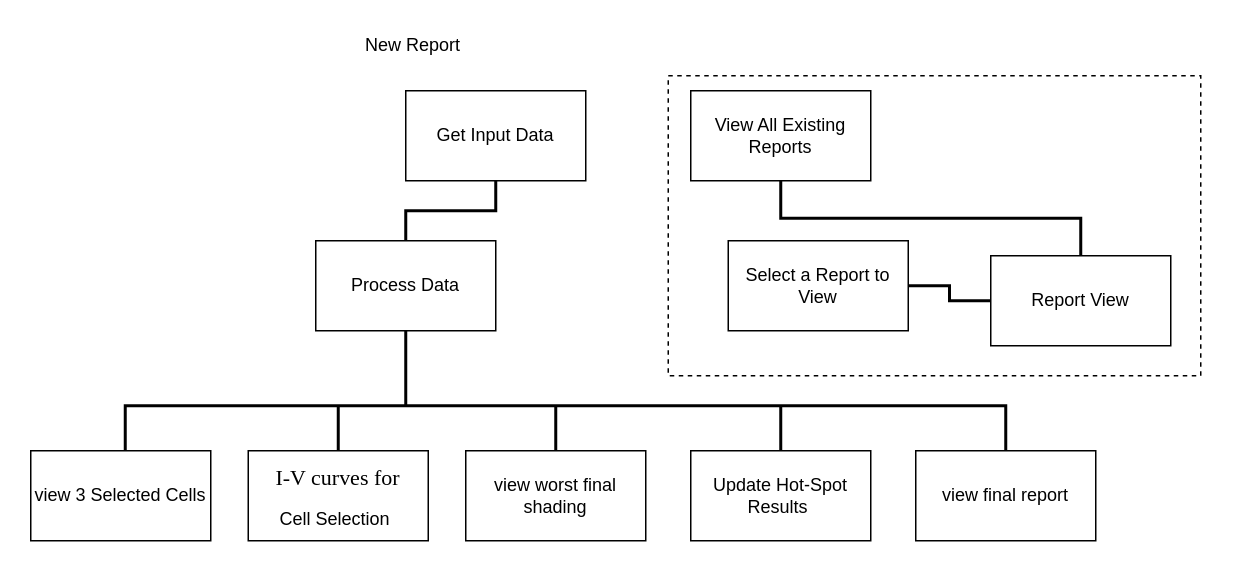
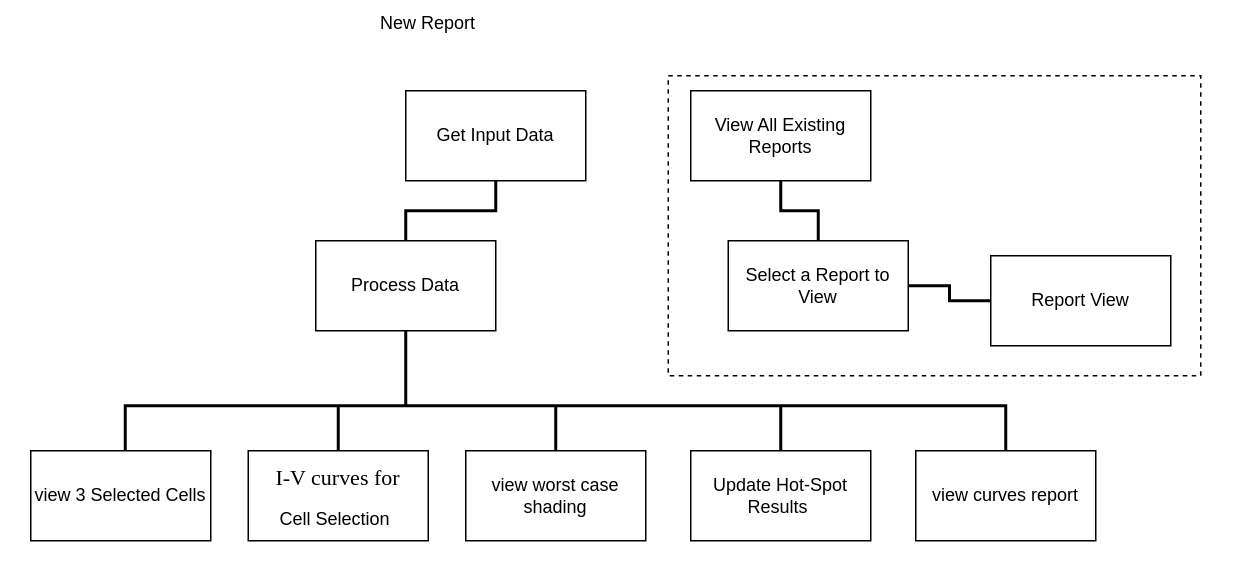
(413, 46) -> (428, 23)
(944, 218) -> (812, 211)
(556, 496) -> (556, 496)
(1006, 496) -> (1006, 496)
